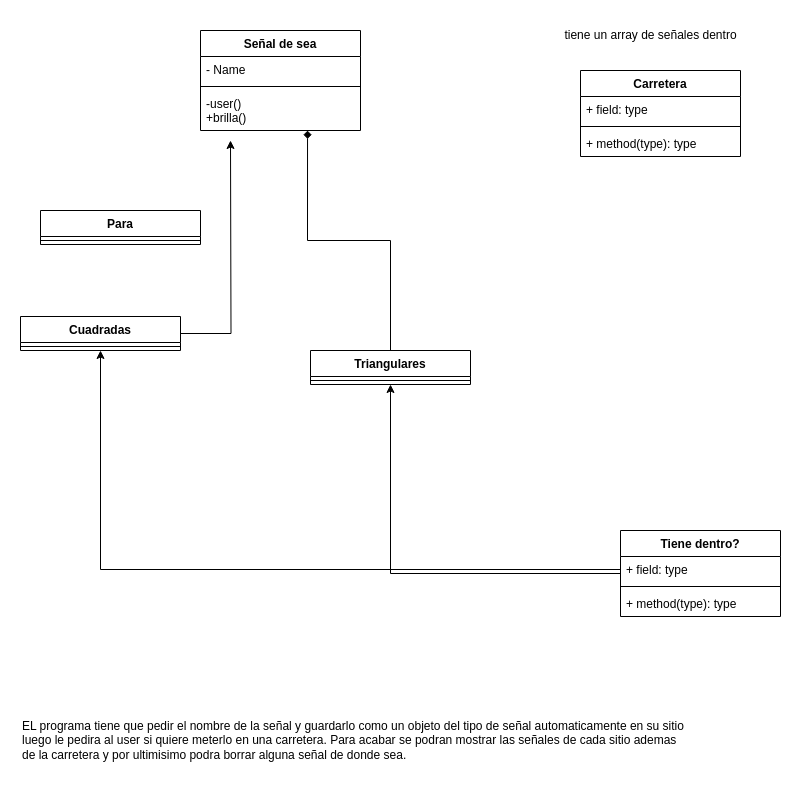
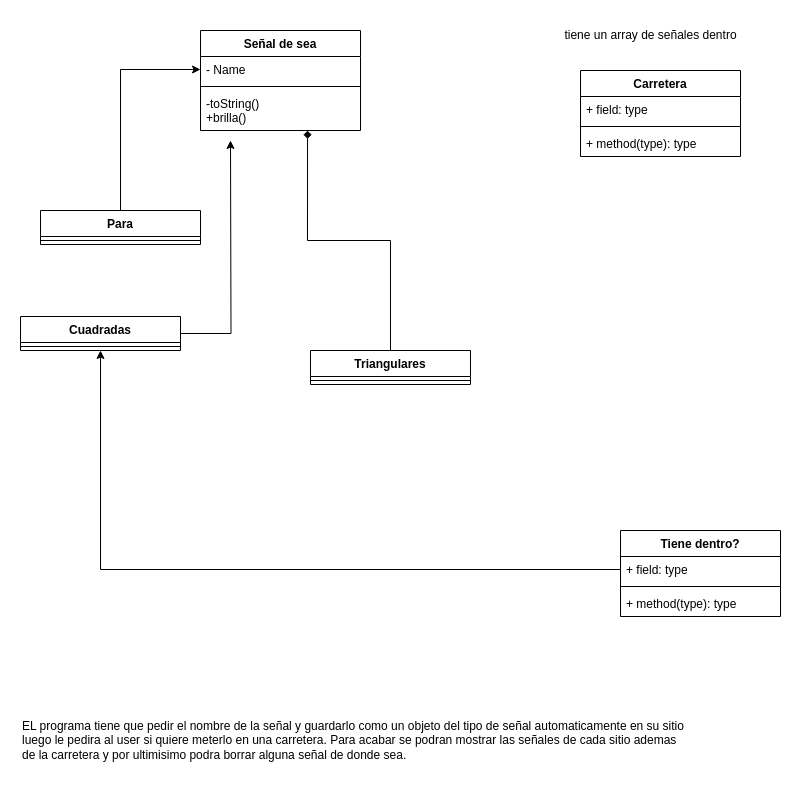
none -> (121, 104)
(230, 104) -> (241, 104)
(414, 574) -> none
